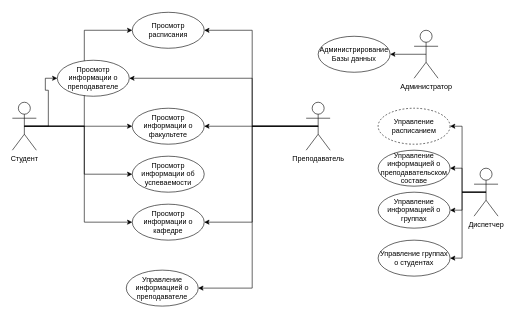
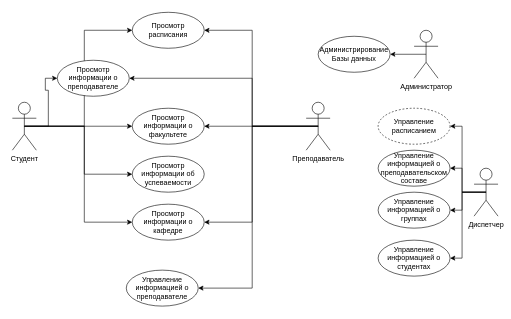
(414, 258) -> (414, 258)
